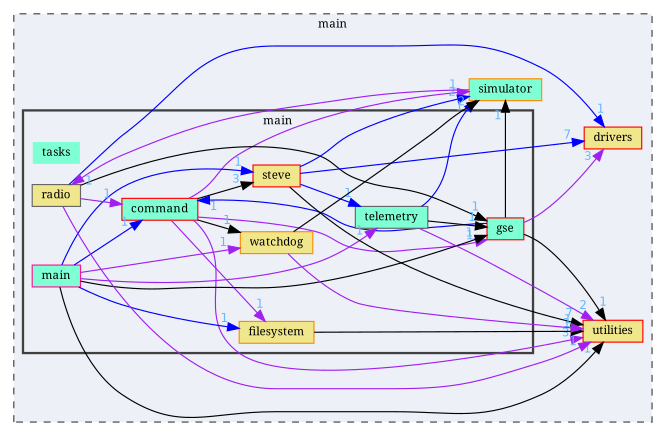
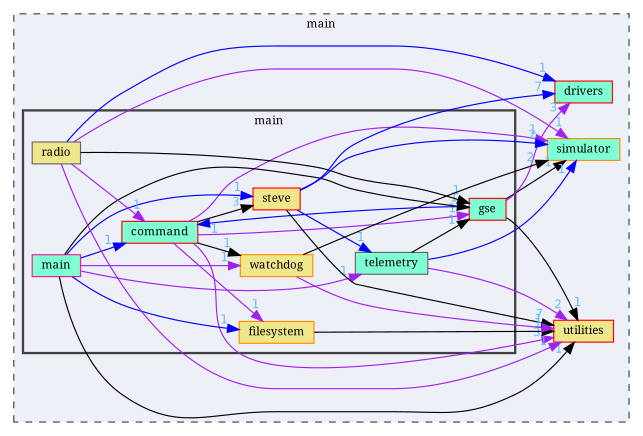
(230, 118) -> (315, 69)
(613, 138) -> (584, 92)
(56, 153) -> none
